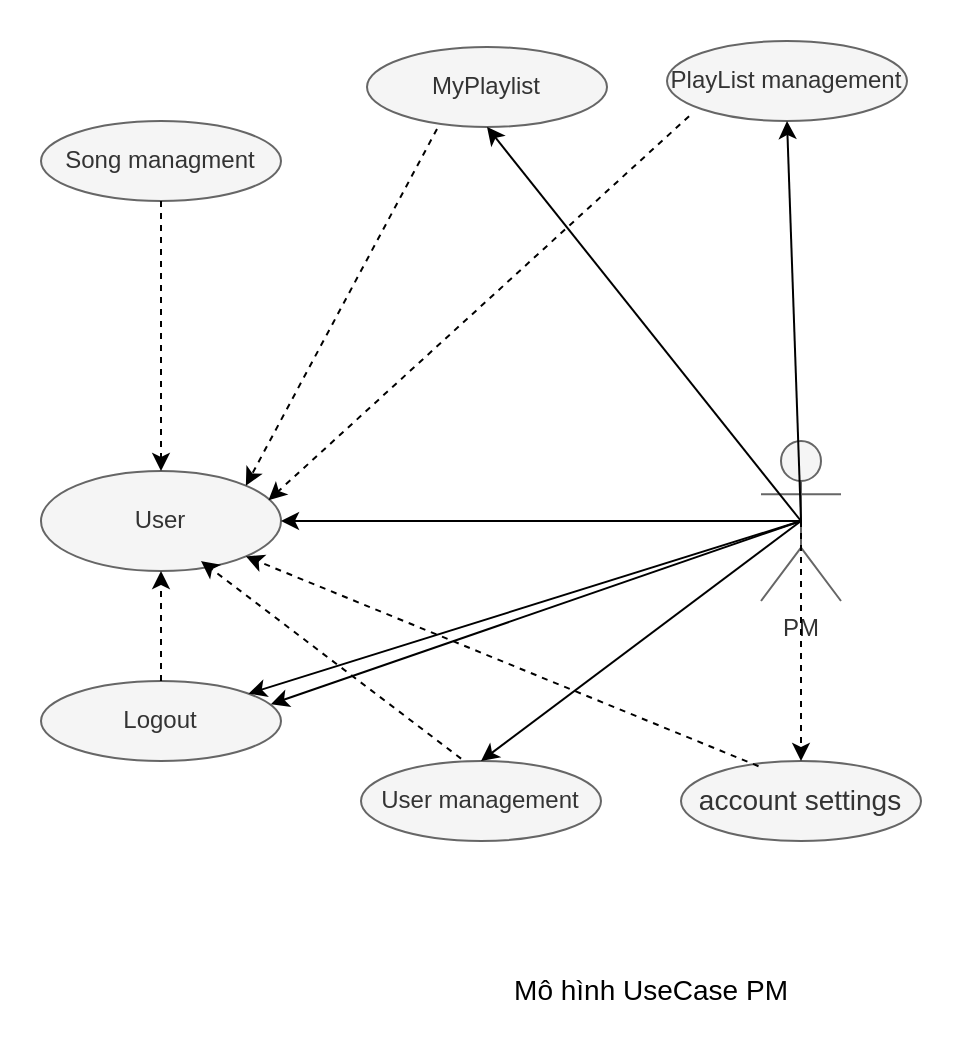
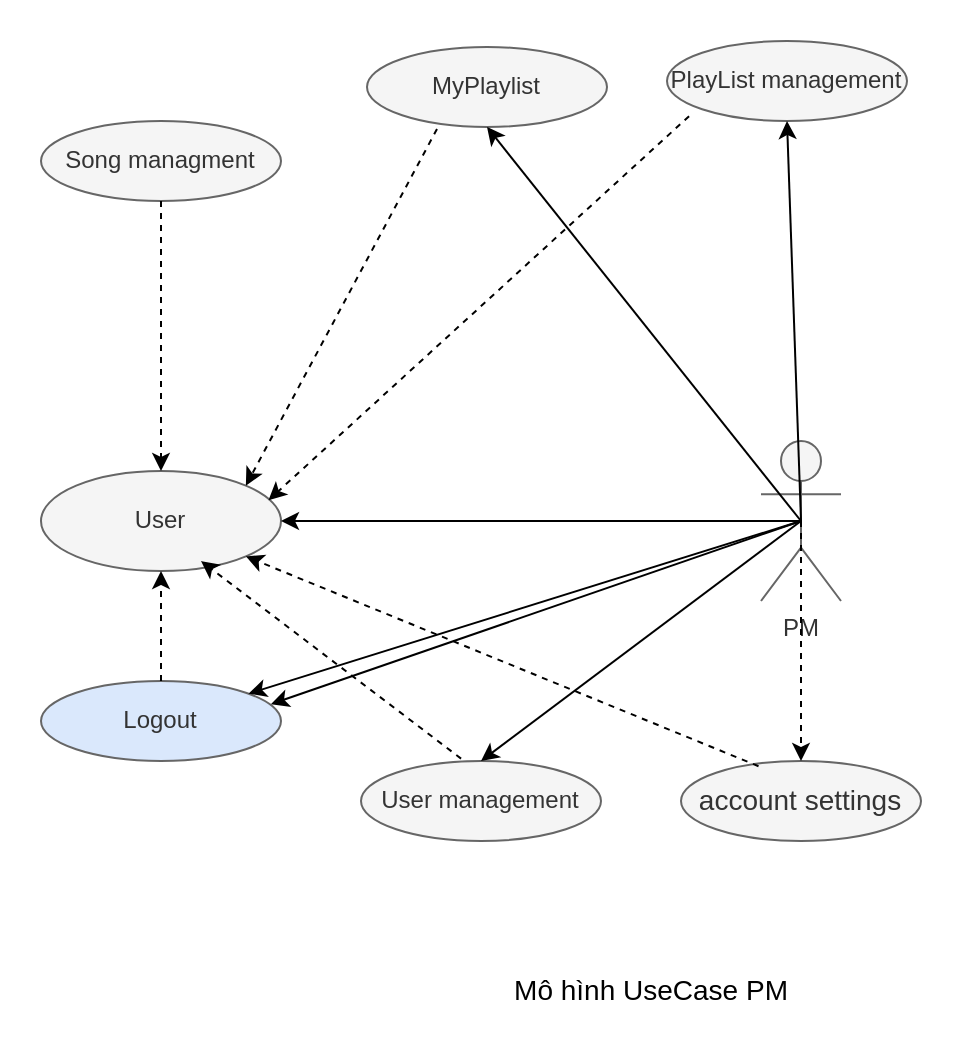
(161, 721) -> (161, 721)
